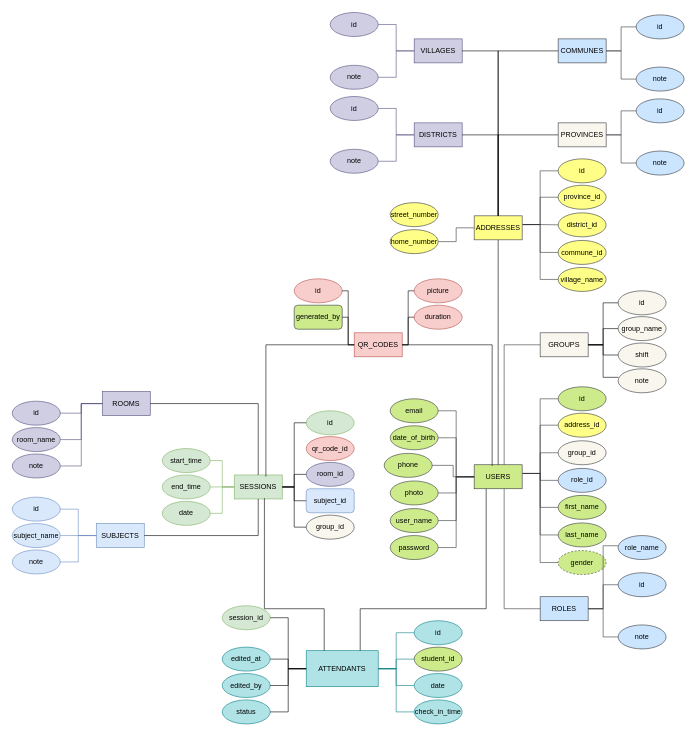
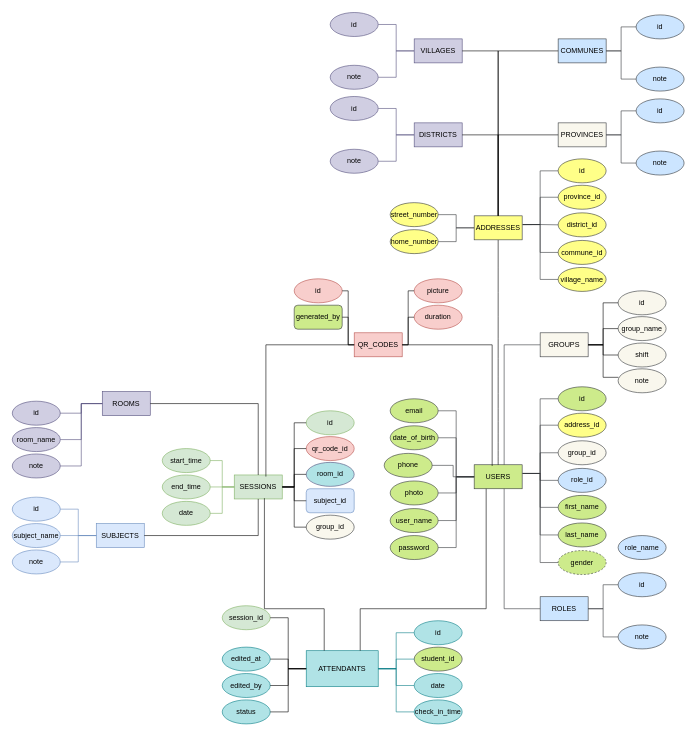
none -> (452, 215)
none -> (301, 449)
(330, 474) -> (330, 474)
(603, 557) -> none
